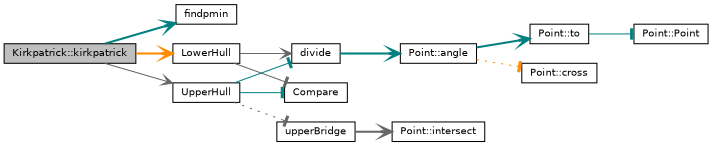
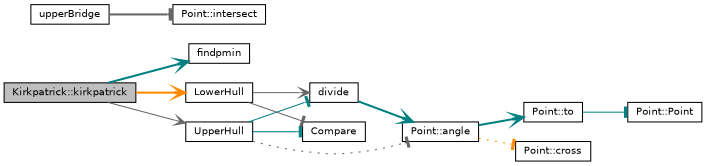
(259, 111) -> (329, 154)
(368, 132) -> (138, 14)
